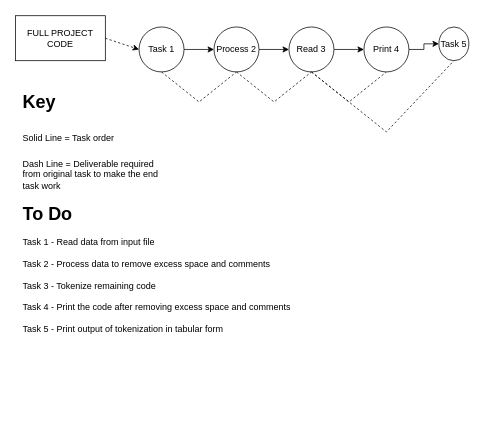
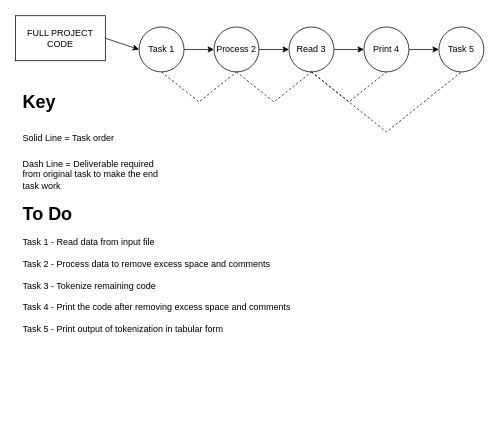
(120, 43) -> (120, 43)
(454, 44) -> (462, 49)
